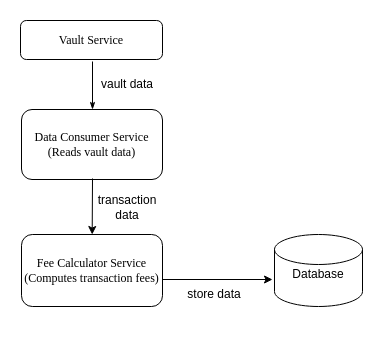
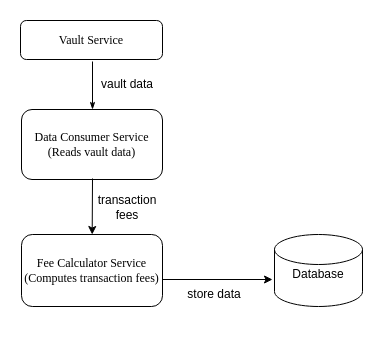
(128, 208) -> (128, 208)
